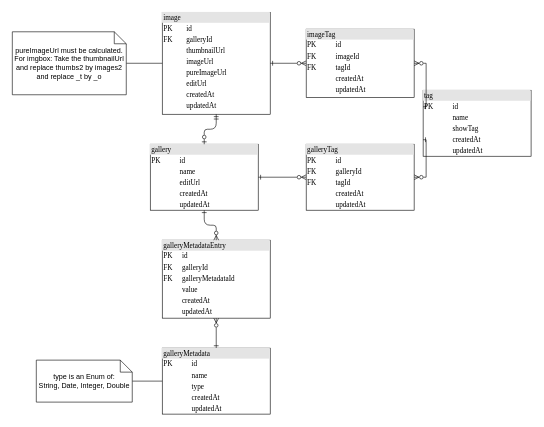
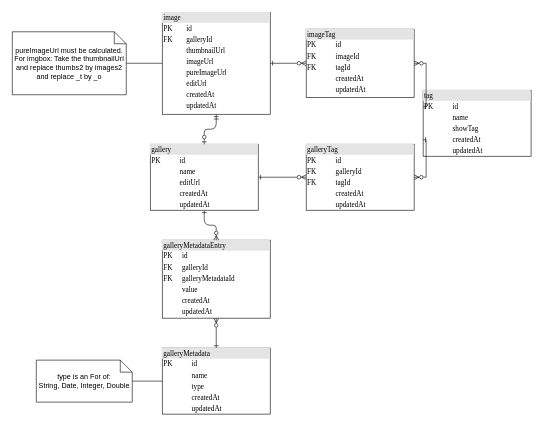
(84, 381) -> (84, 381)
